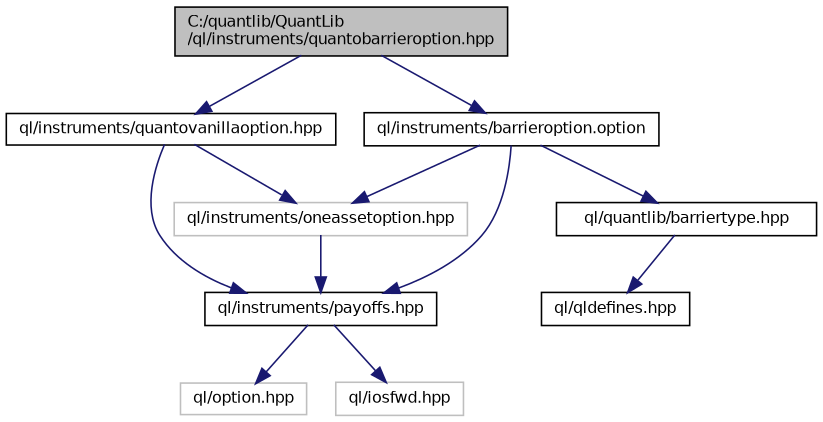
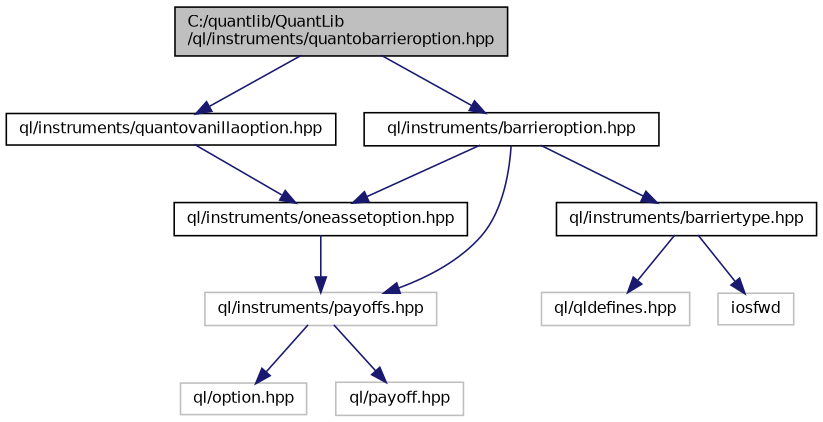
(512, 129) -> (512, 129)
(321, 219) -> (321, 219)
(687, 219) -> (687, 219)
(159, 233) -> none
(321, 309) -> (321, 309)
(616, 309) -> (616, 309)
none -> (756, 309)
(400, 399) -> (400, 399)
